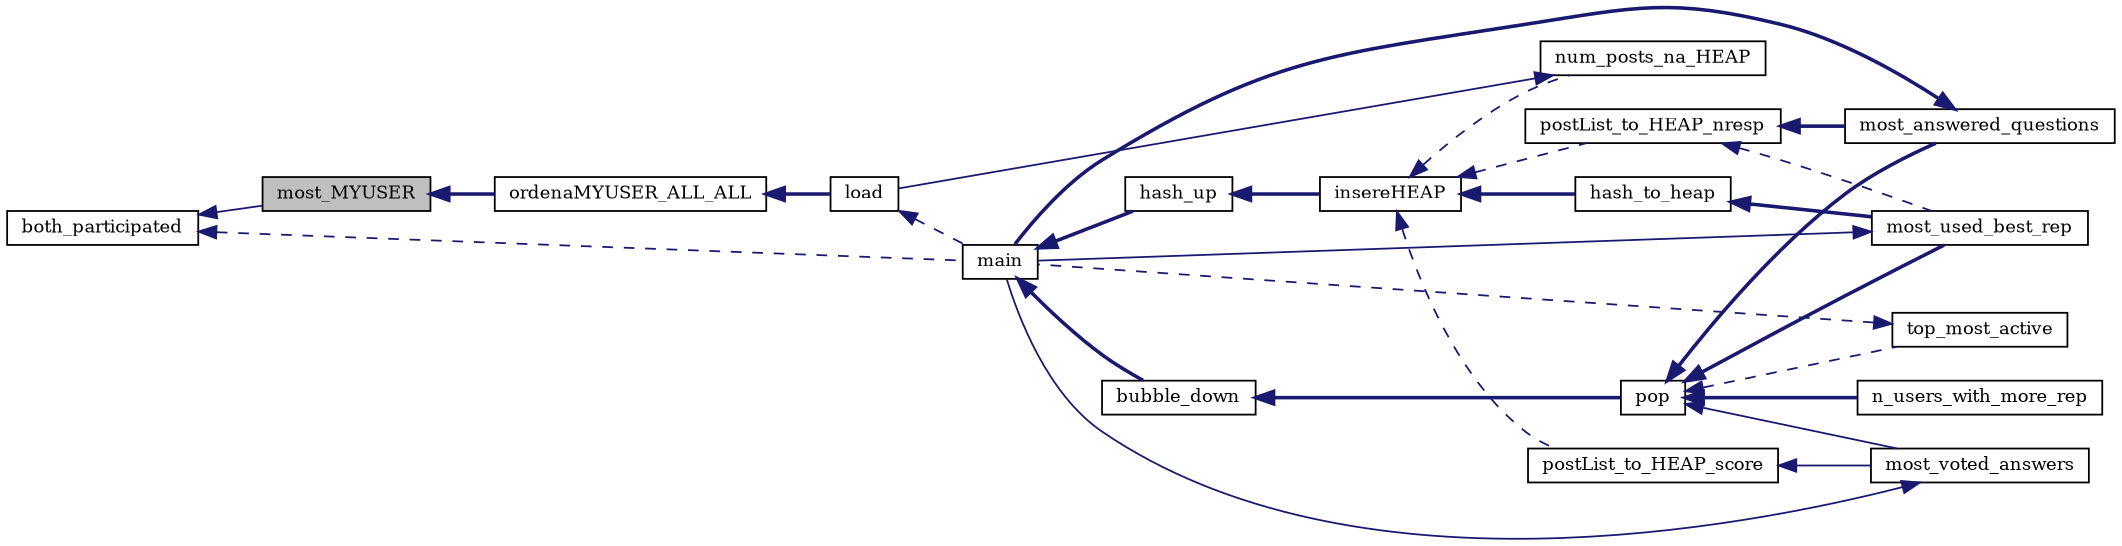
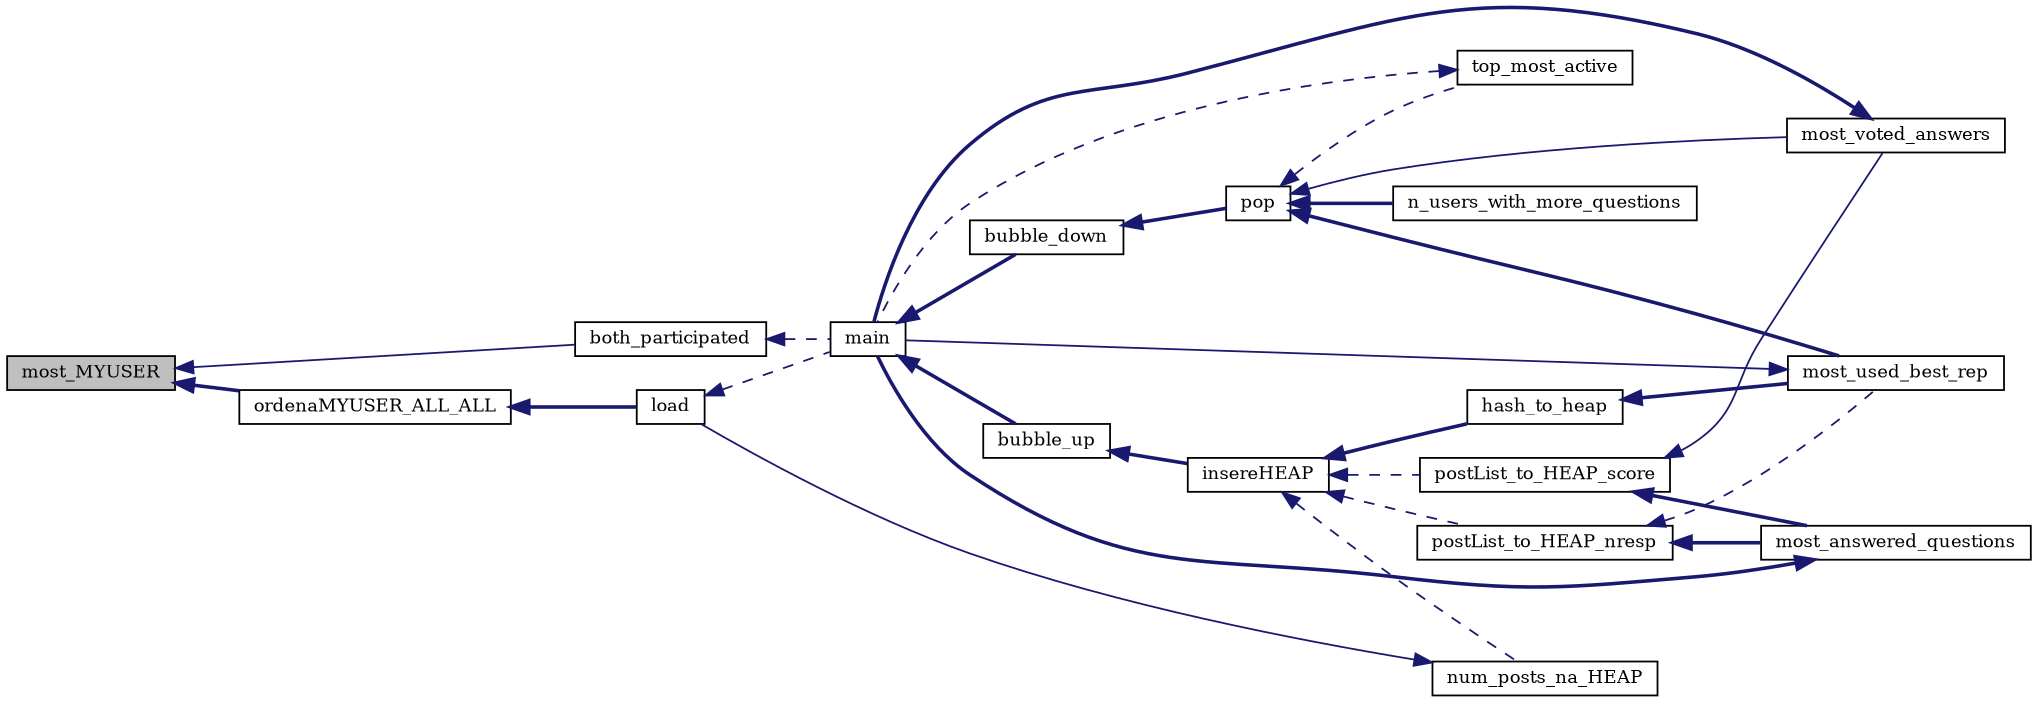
(1179, 194) -> (1047, 441)
(240, 209) -> (384, 356)
(1781, 250) -> (1729, 511)
(1980, 398) -> (1545, 203)
(1404, 532) -> (1312, 40)
